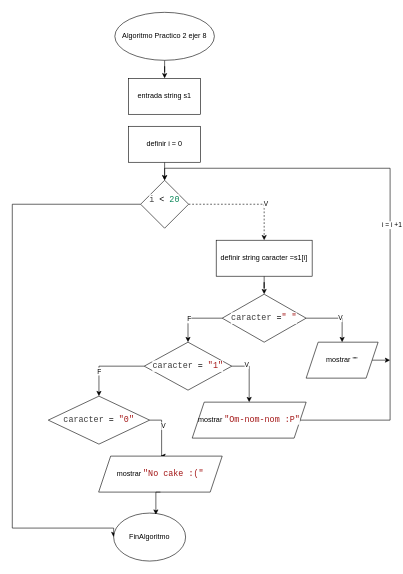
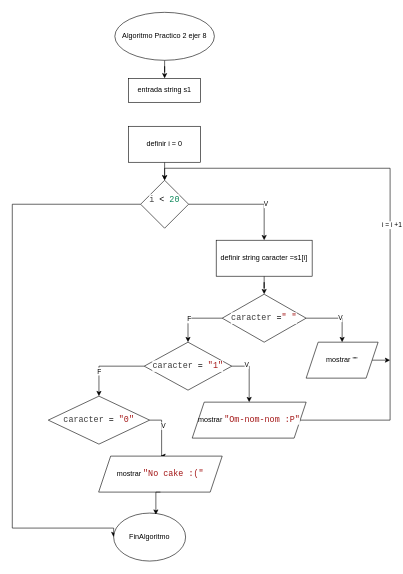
(165, 96) -> (165, 90)
(242, 204) -> (242, 204)
